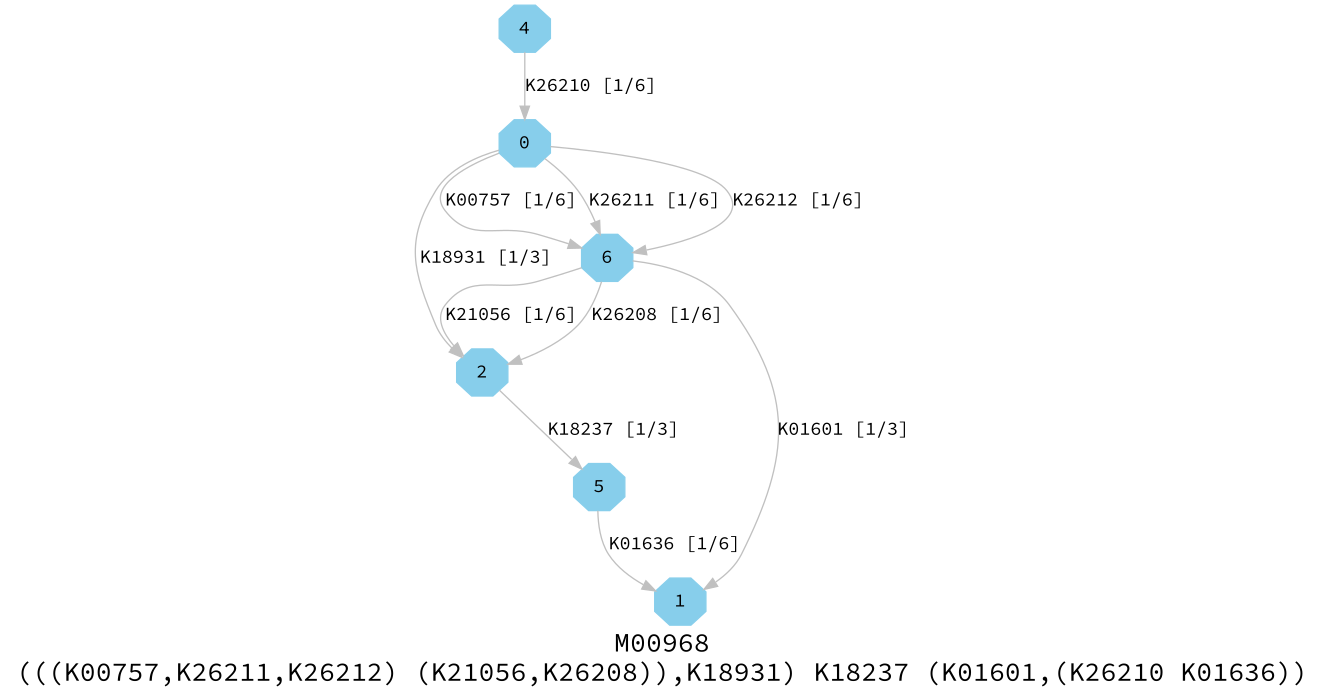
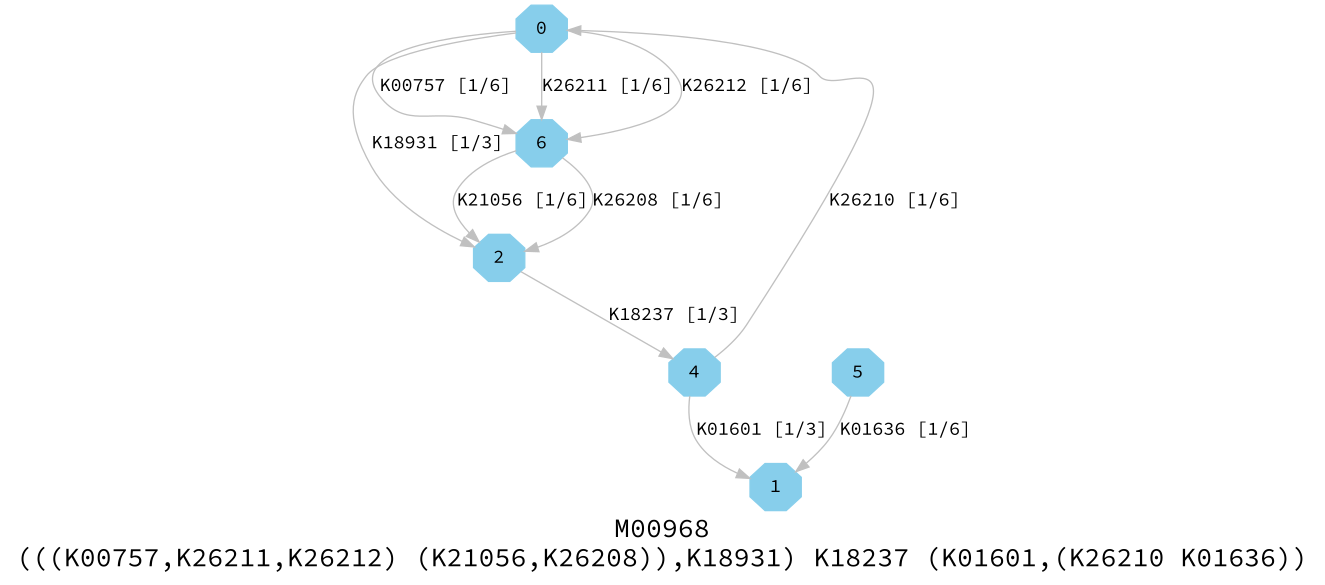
(773, 392) -> (698, 443)
(536, 425) -> (591, 312)
